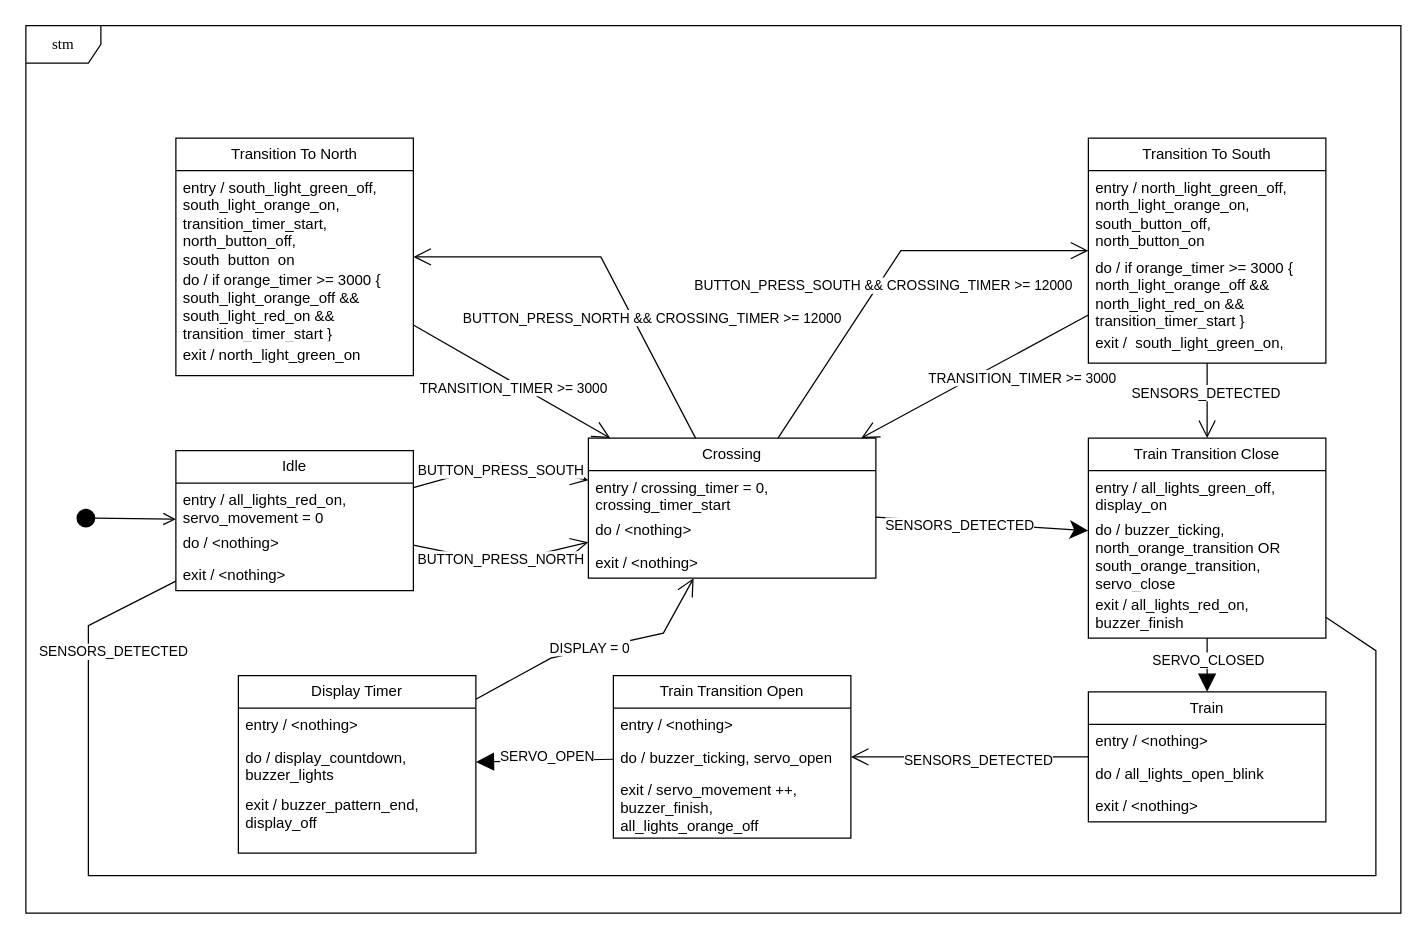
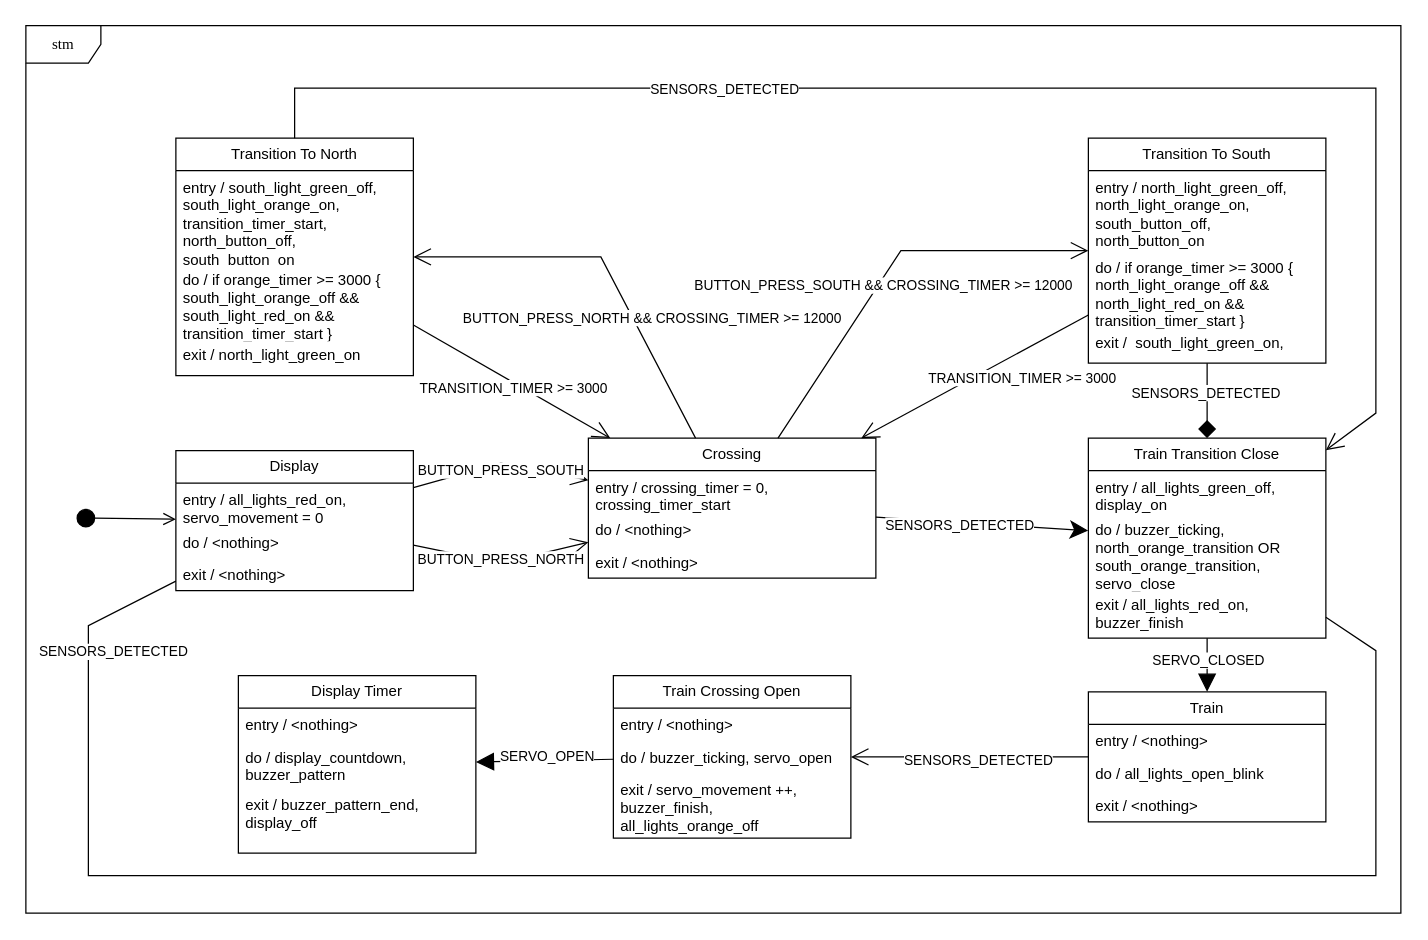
none -> (1003, 88)
(1207, 427) -> (1207, 420)
(294, 467) -> (294, 467)
(596, 648) -> none
(732, 692) -> (732, 692)
(358, 767) -> (358, 767)
